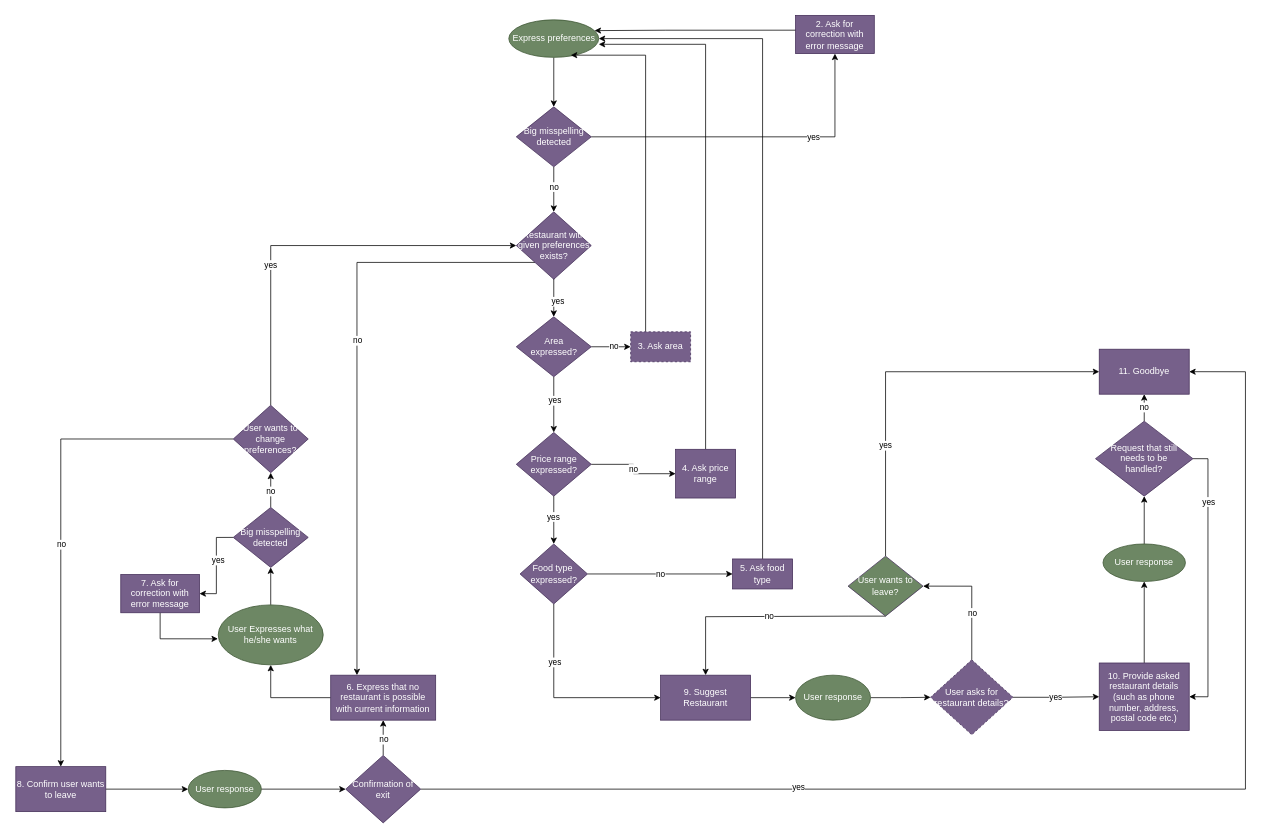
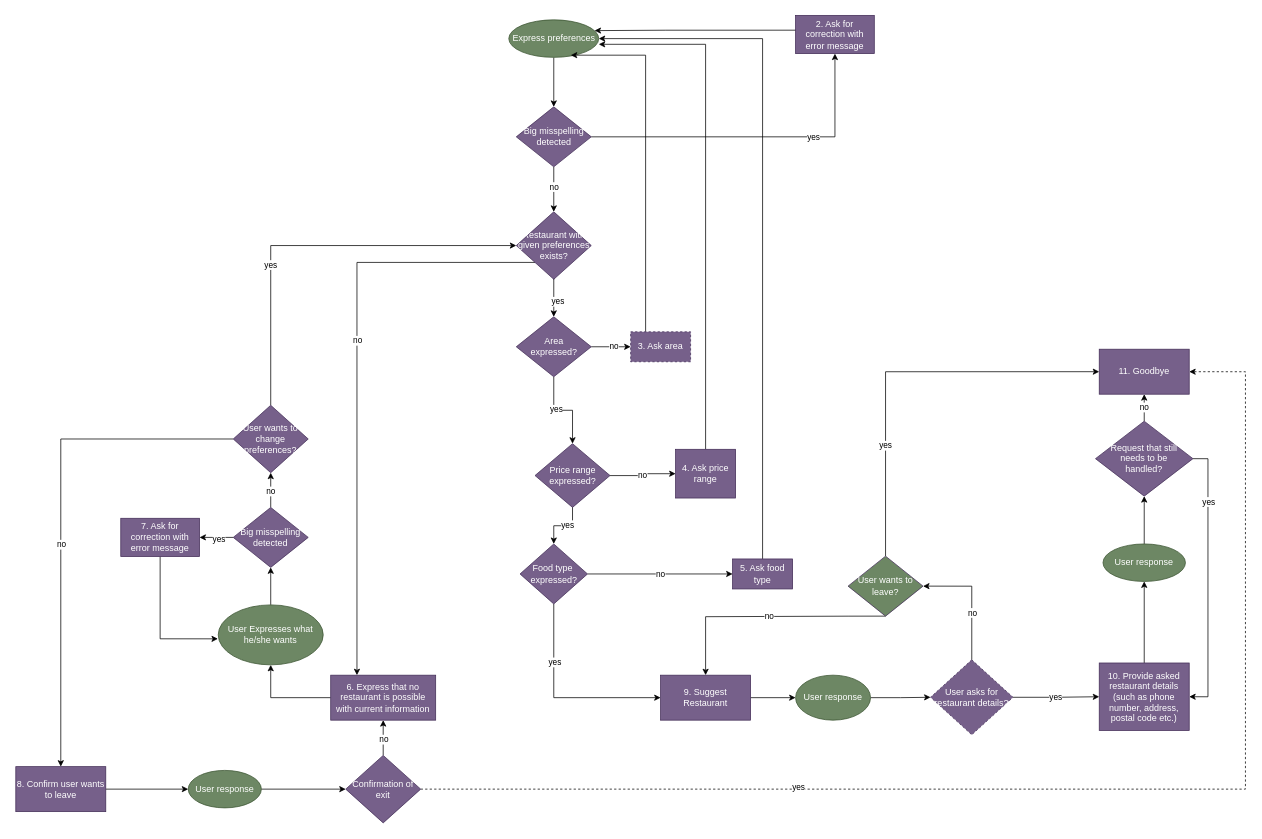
(554, 464) -> (572, 476)
(160, 594) -> (160, 538)
(1245, 776) -> (1245, 776)
